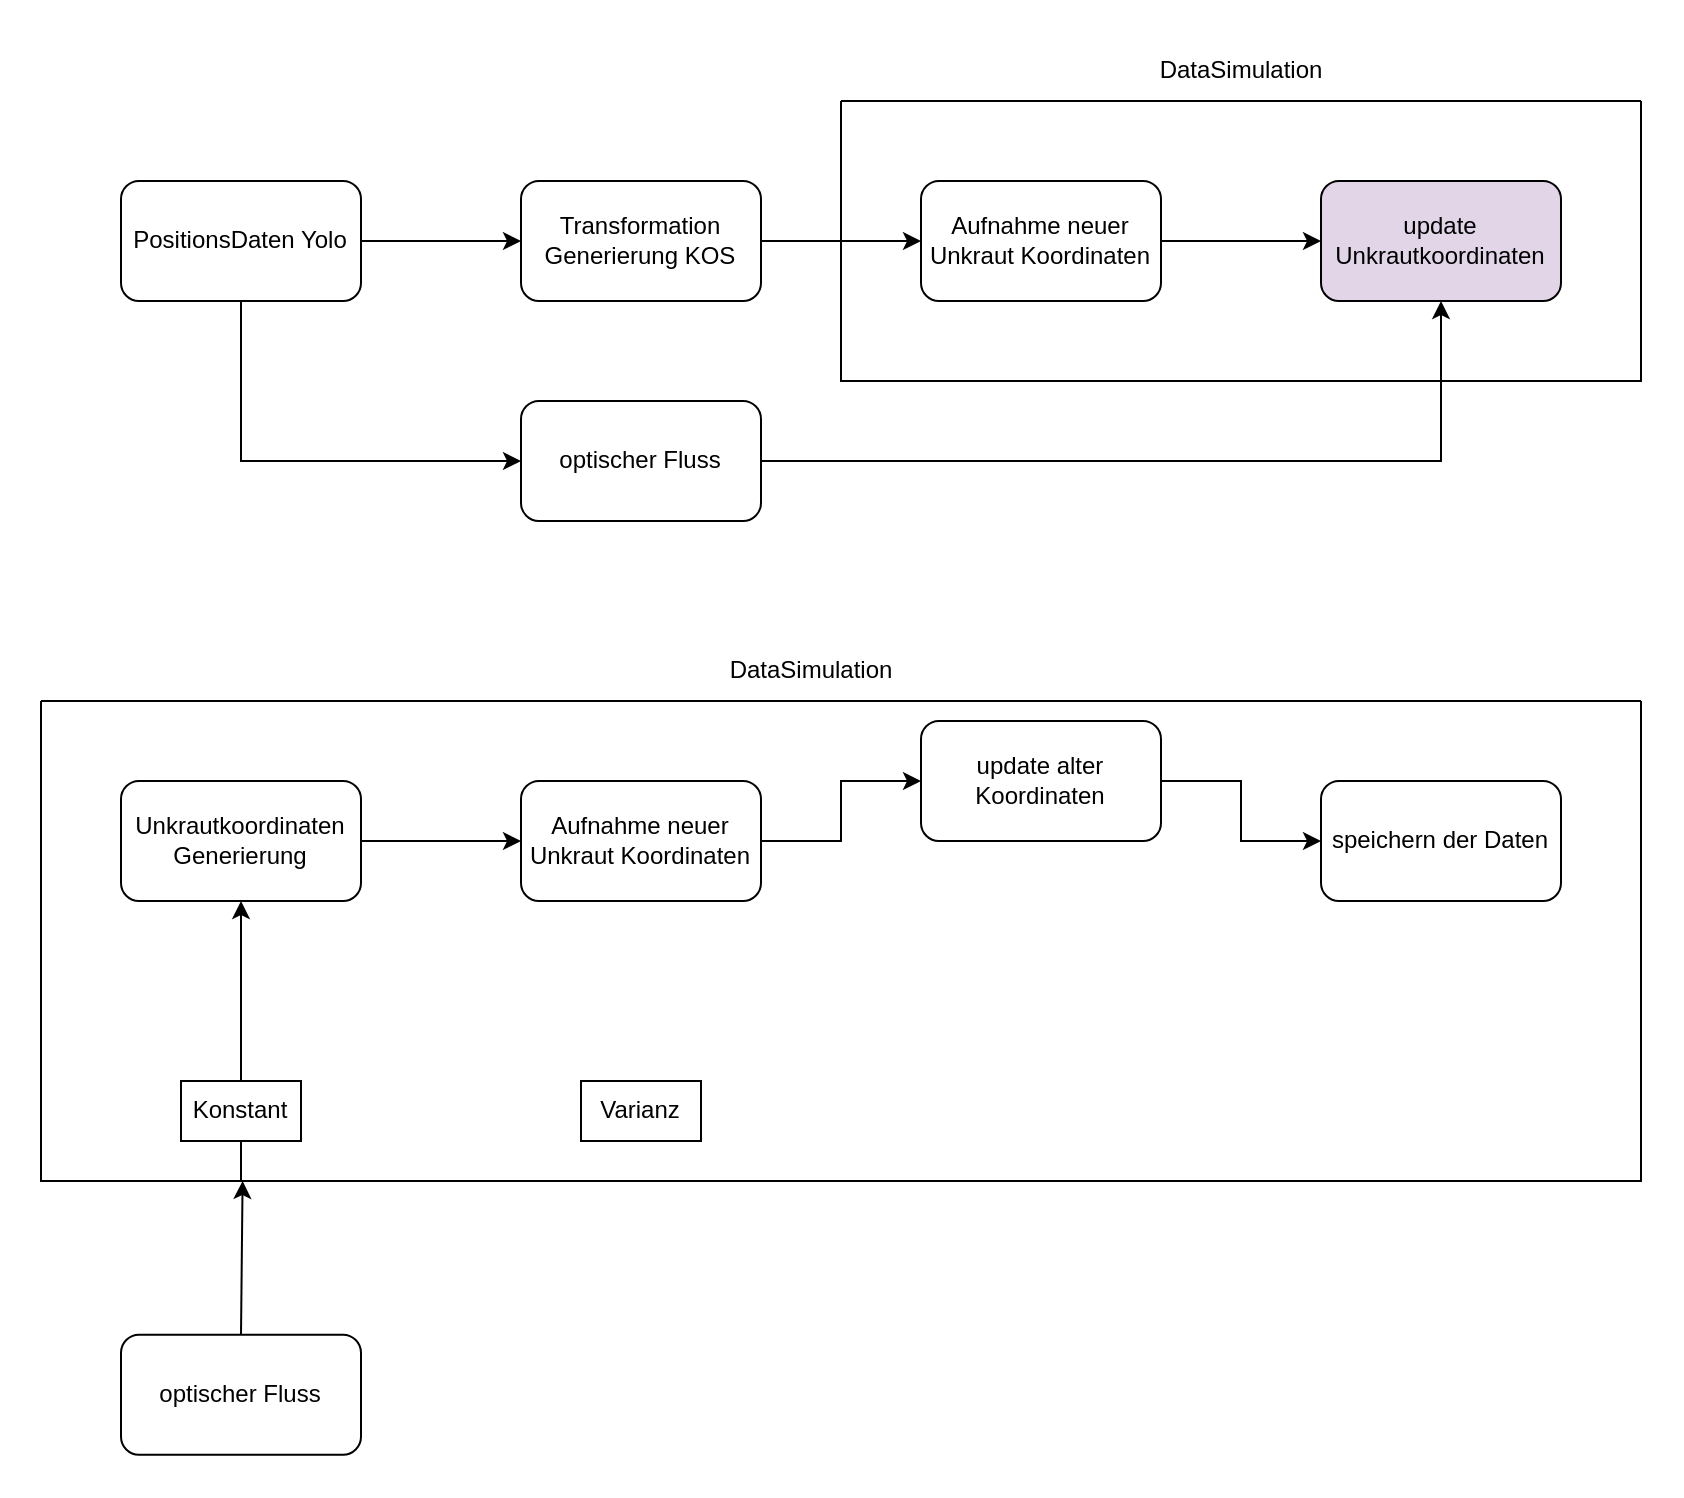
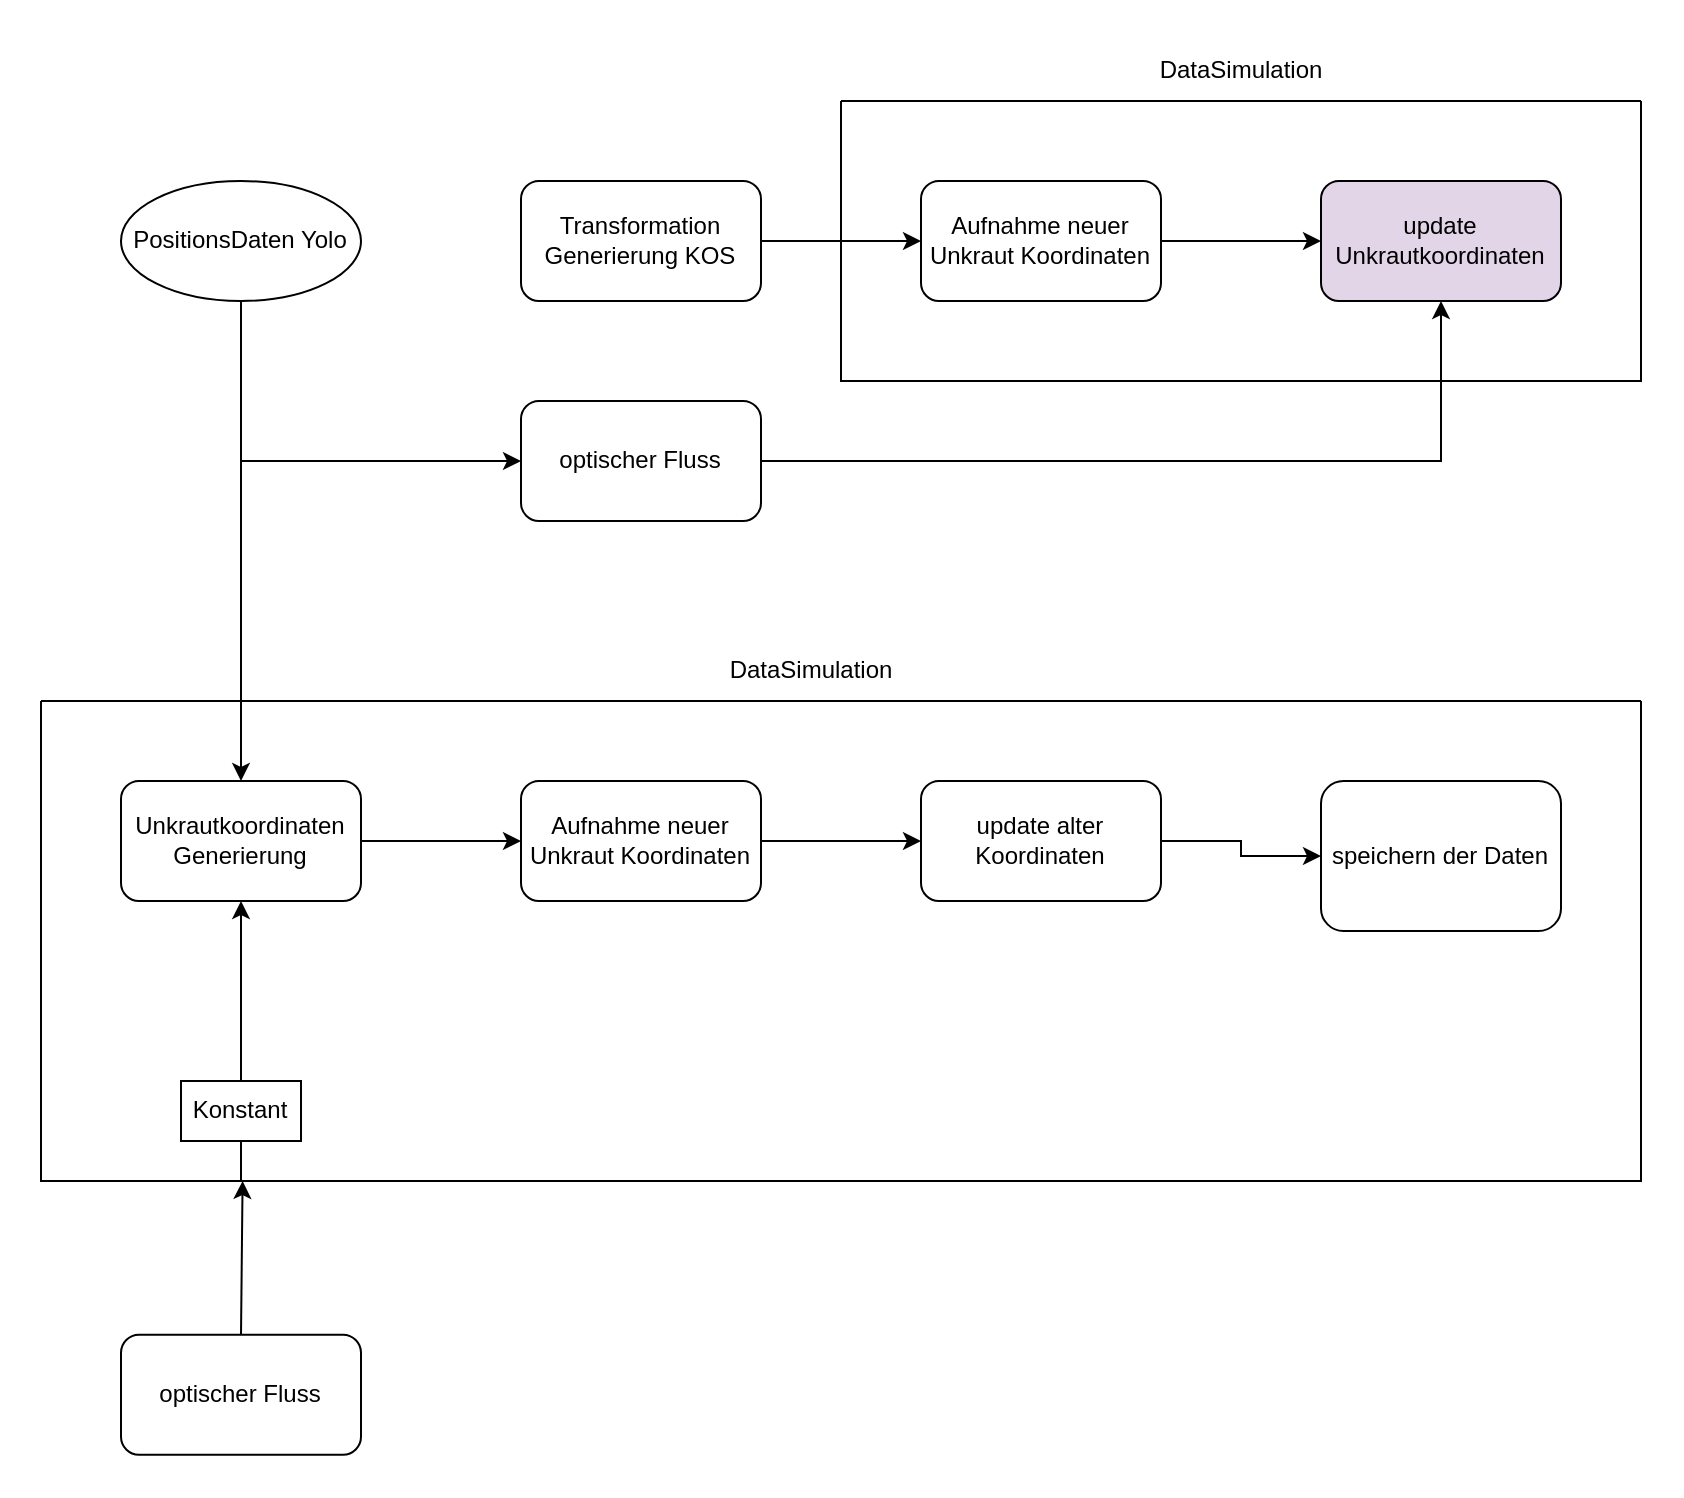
(241, 241) -> (241, 241)
(434, 241) -> (241, 616)
(1041, 781) -> (1041, 841)
(1441, 841) -> (1441, 856)
(641, 1111) -> none
